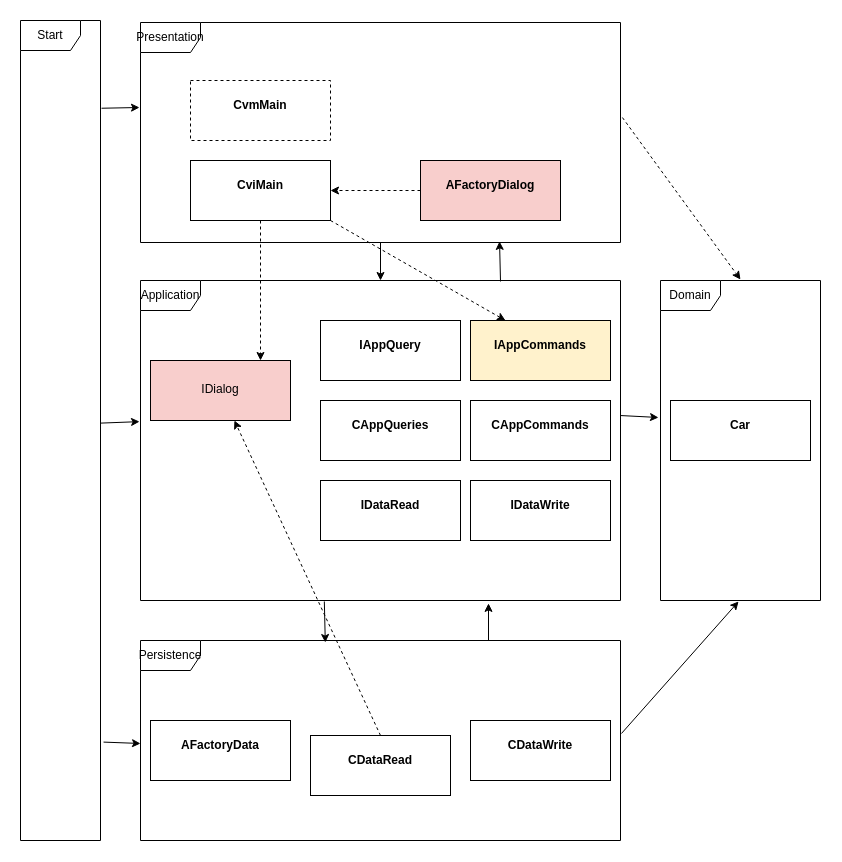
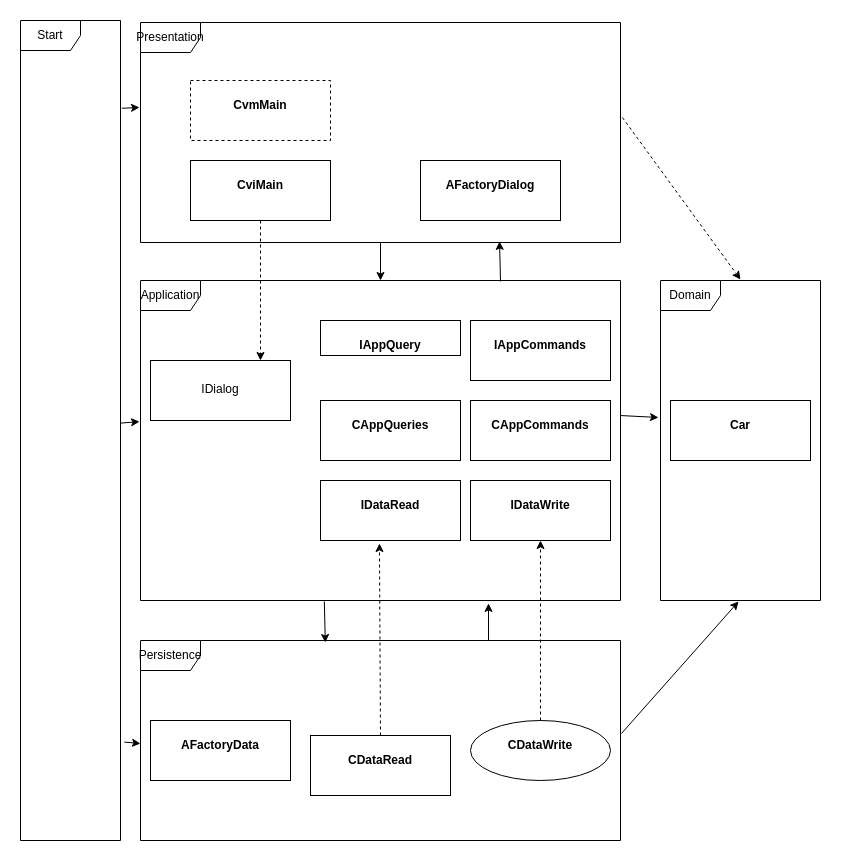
(379, 191) -> none
(491, 191) -> (491, 191)
(415, 269) -> none
(391, 351) -> (391, 338)
(541, 351) -> (541, 351)
(221, 391) -> (221, 391)
(61, 431) -> (71, 431)
(280, 518) -> (380, 642)
none -> (541, 634)
(541, 751) -> (541, 751)
